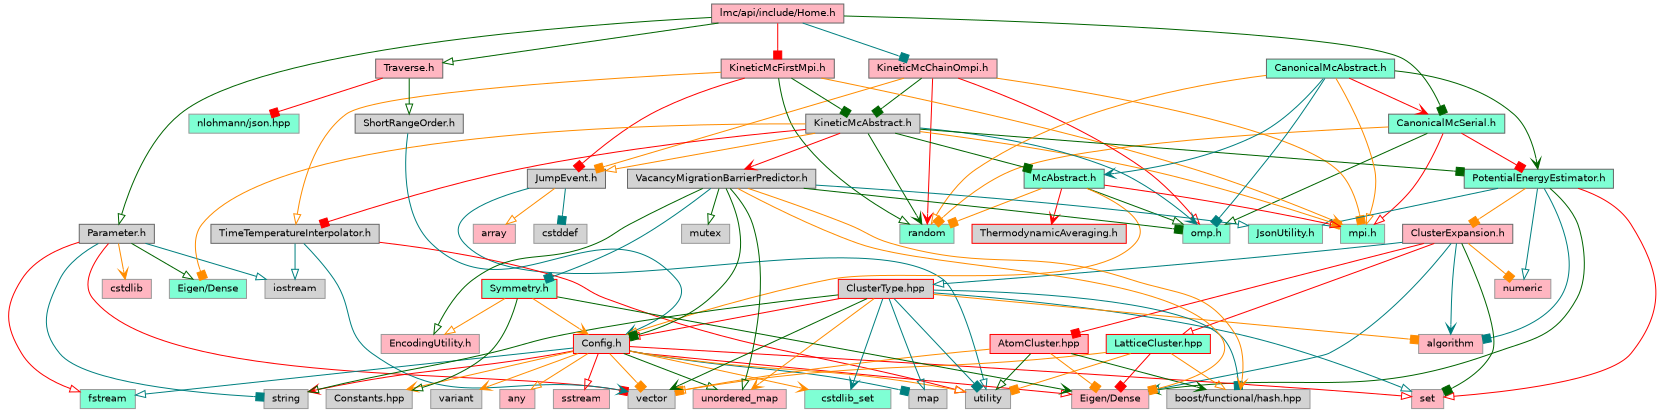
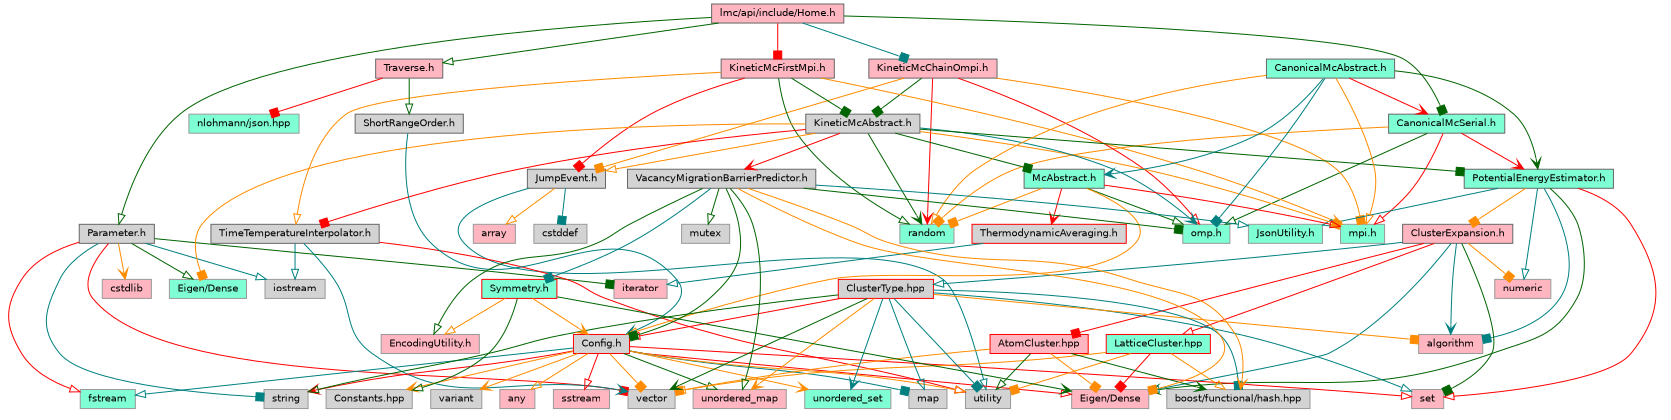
(1488, 149) -> (1488, 149)
none -> (641, 289)
(848, 399) -> (848, 399)
